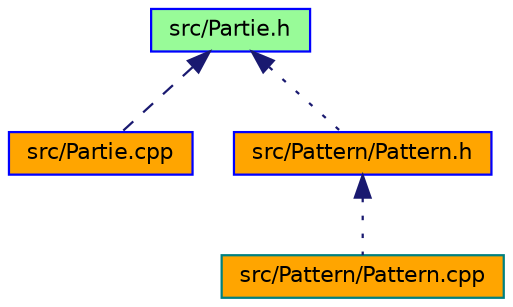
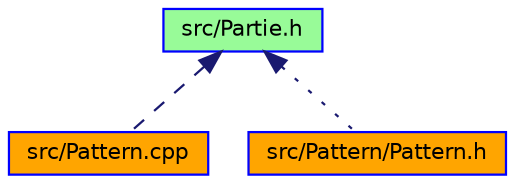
(101, 153) -> (109, 153)
(363, 277) -> none
